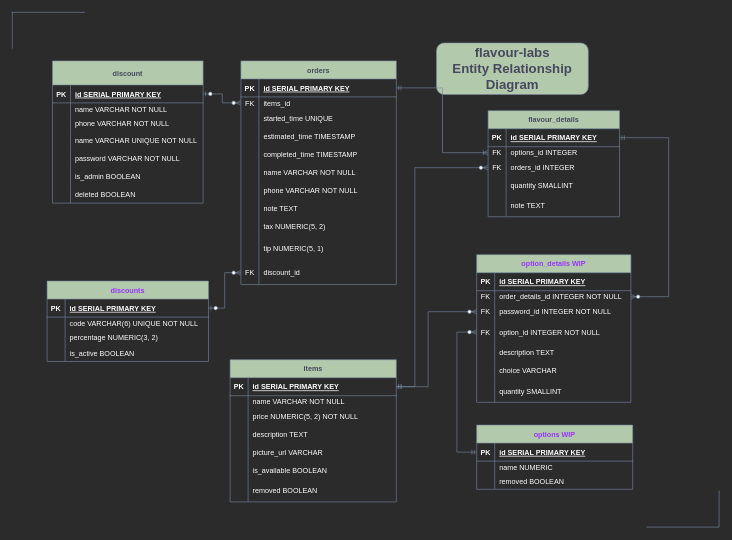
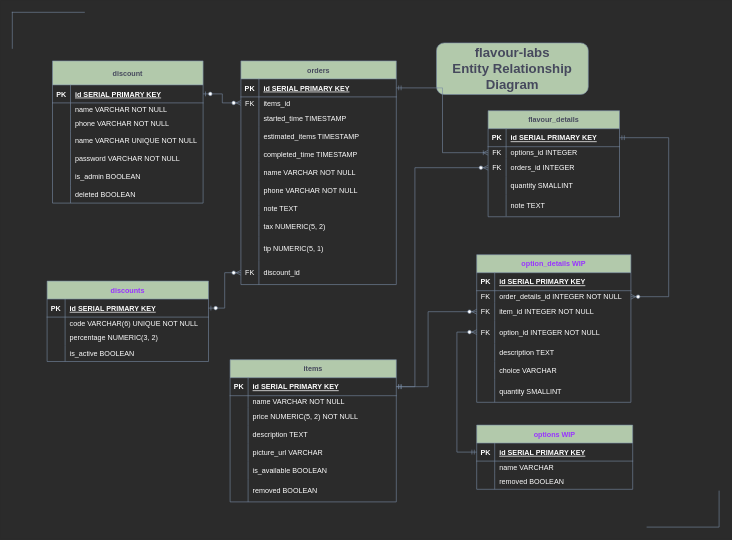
(300, 118) -> (306, 118)
(309, 136) -> (311, 136)
(552, 312) -> (543, 312)
(522, 467) -> (522, 467)
